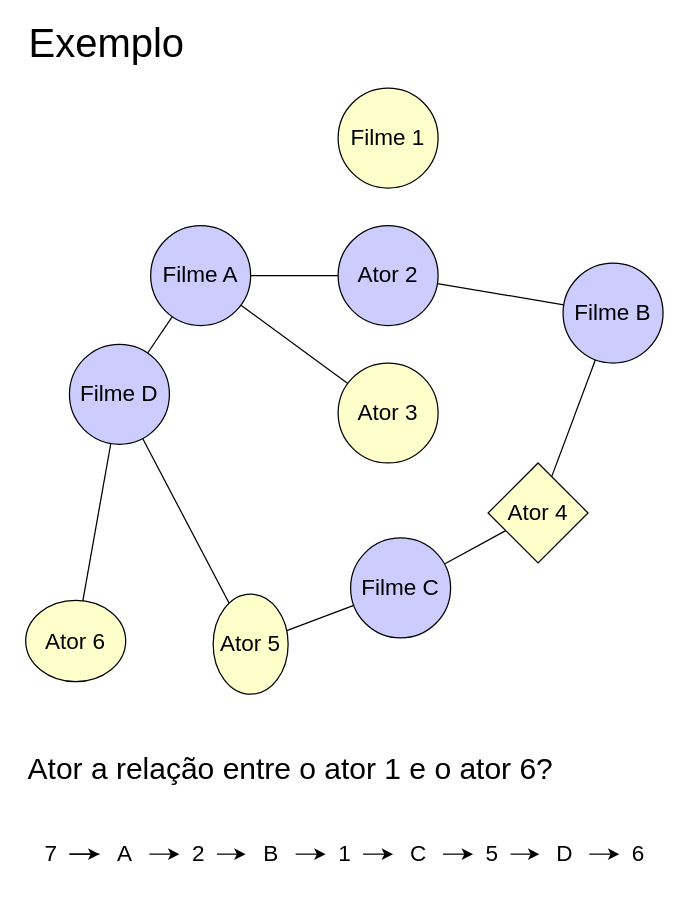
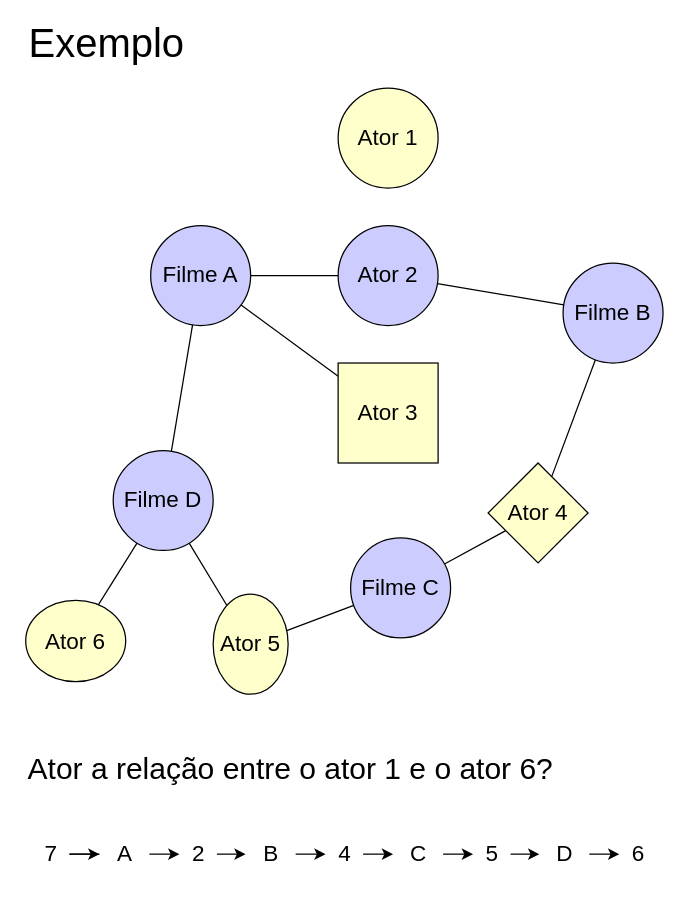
(388, 138) -> (388, 138)
(119, 394) -> (163, 501)
(388, 413) -> (388, 413)
(345, 854) -> (345, 854)
